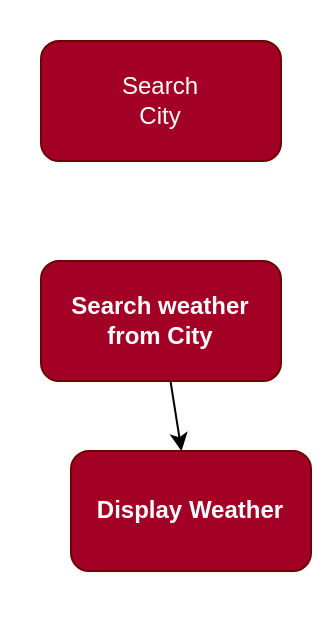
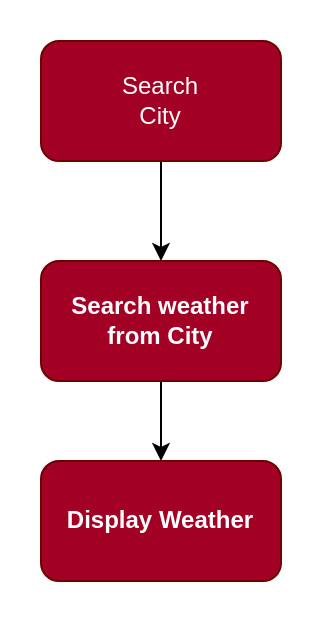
none -> (161, 204)
(191, 511) -> (161, 521)
